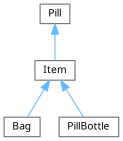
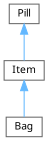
(89, 127) -> none
